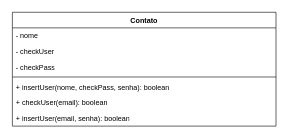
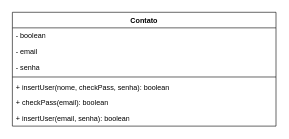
(27, 36) -> (32, 36)
(37, 52) -> (27, 52)
(37, 68) -> (29, 68)
(65, 104) -> (65, 104)
